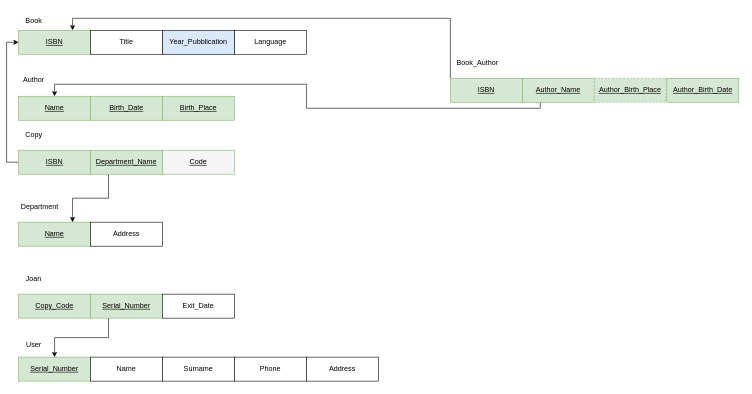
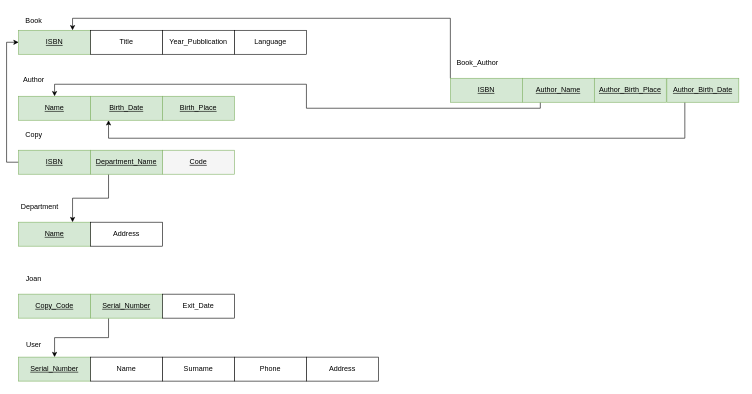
(198, 42) -> (198, 42)
(630, 90) -> (630, 90)
none -> (108, 132)
